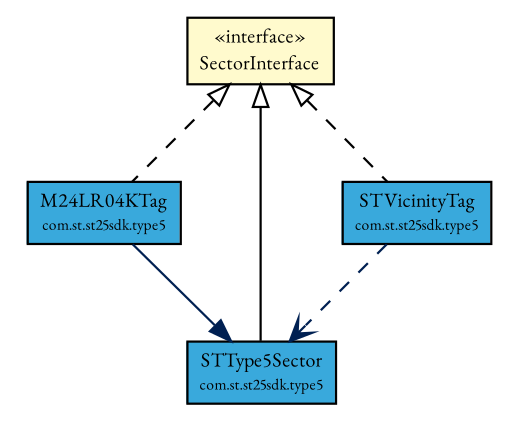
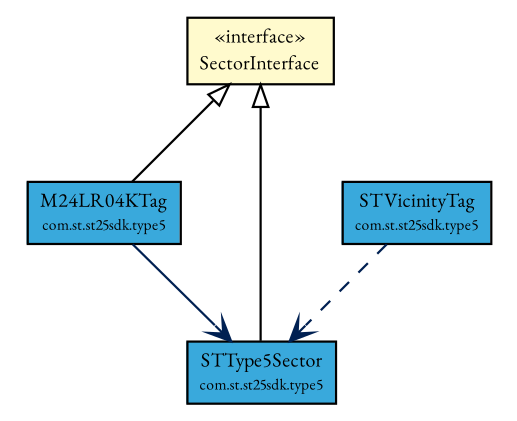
(173, 141) -> (173, 141)
(347, 141) -> none
(174, 285) -> (174, 285)
